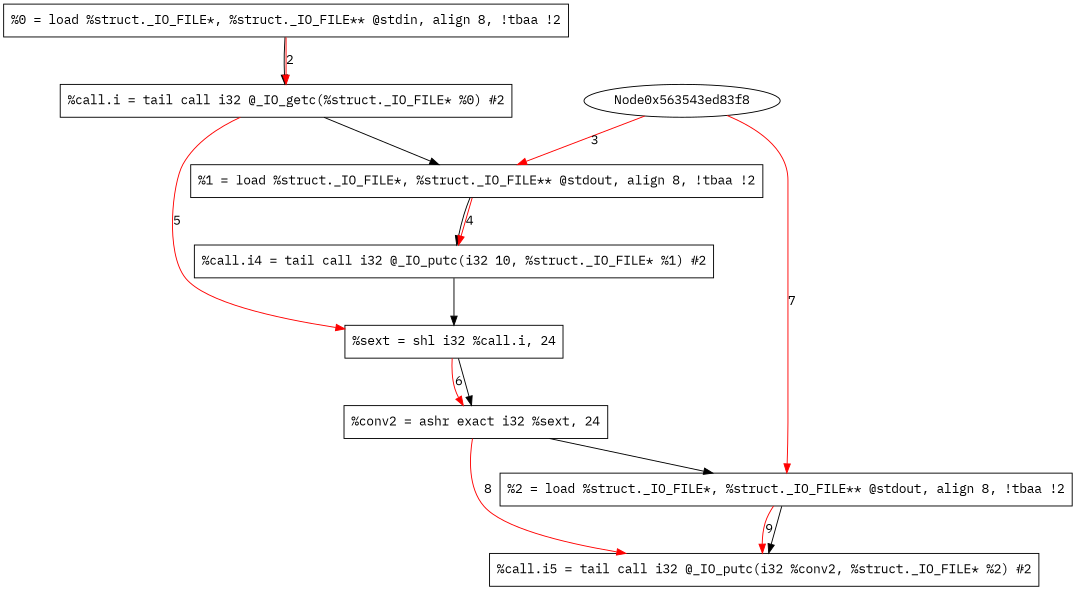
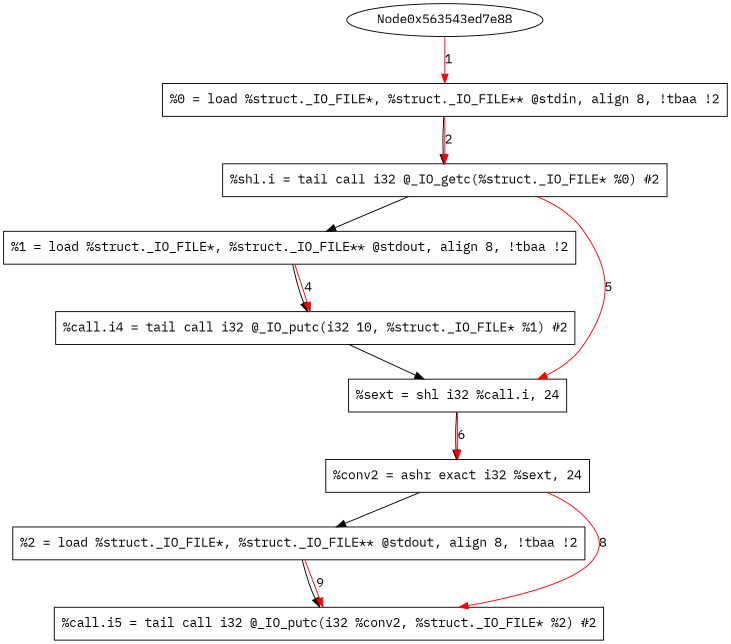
none -> (445, 20)
(286, 101) -> (445, 180)
(682, 101) -> none
